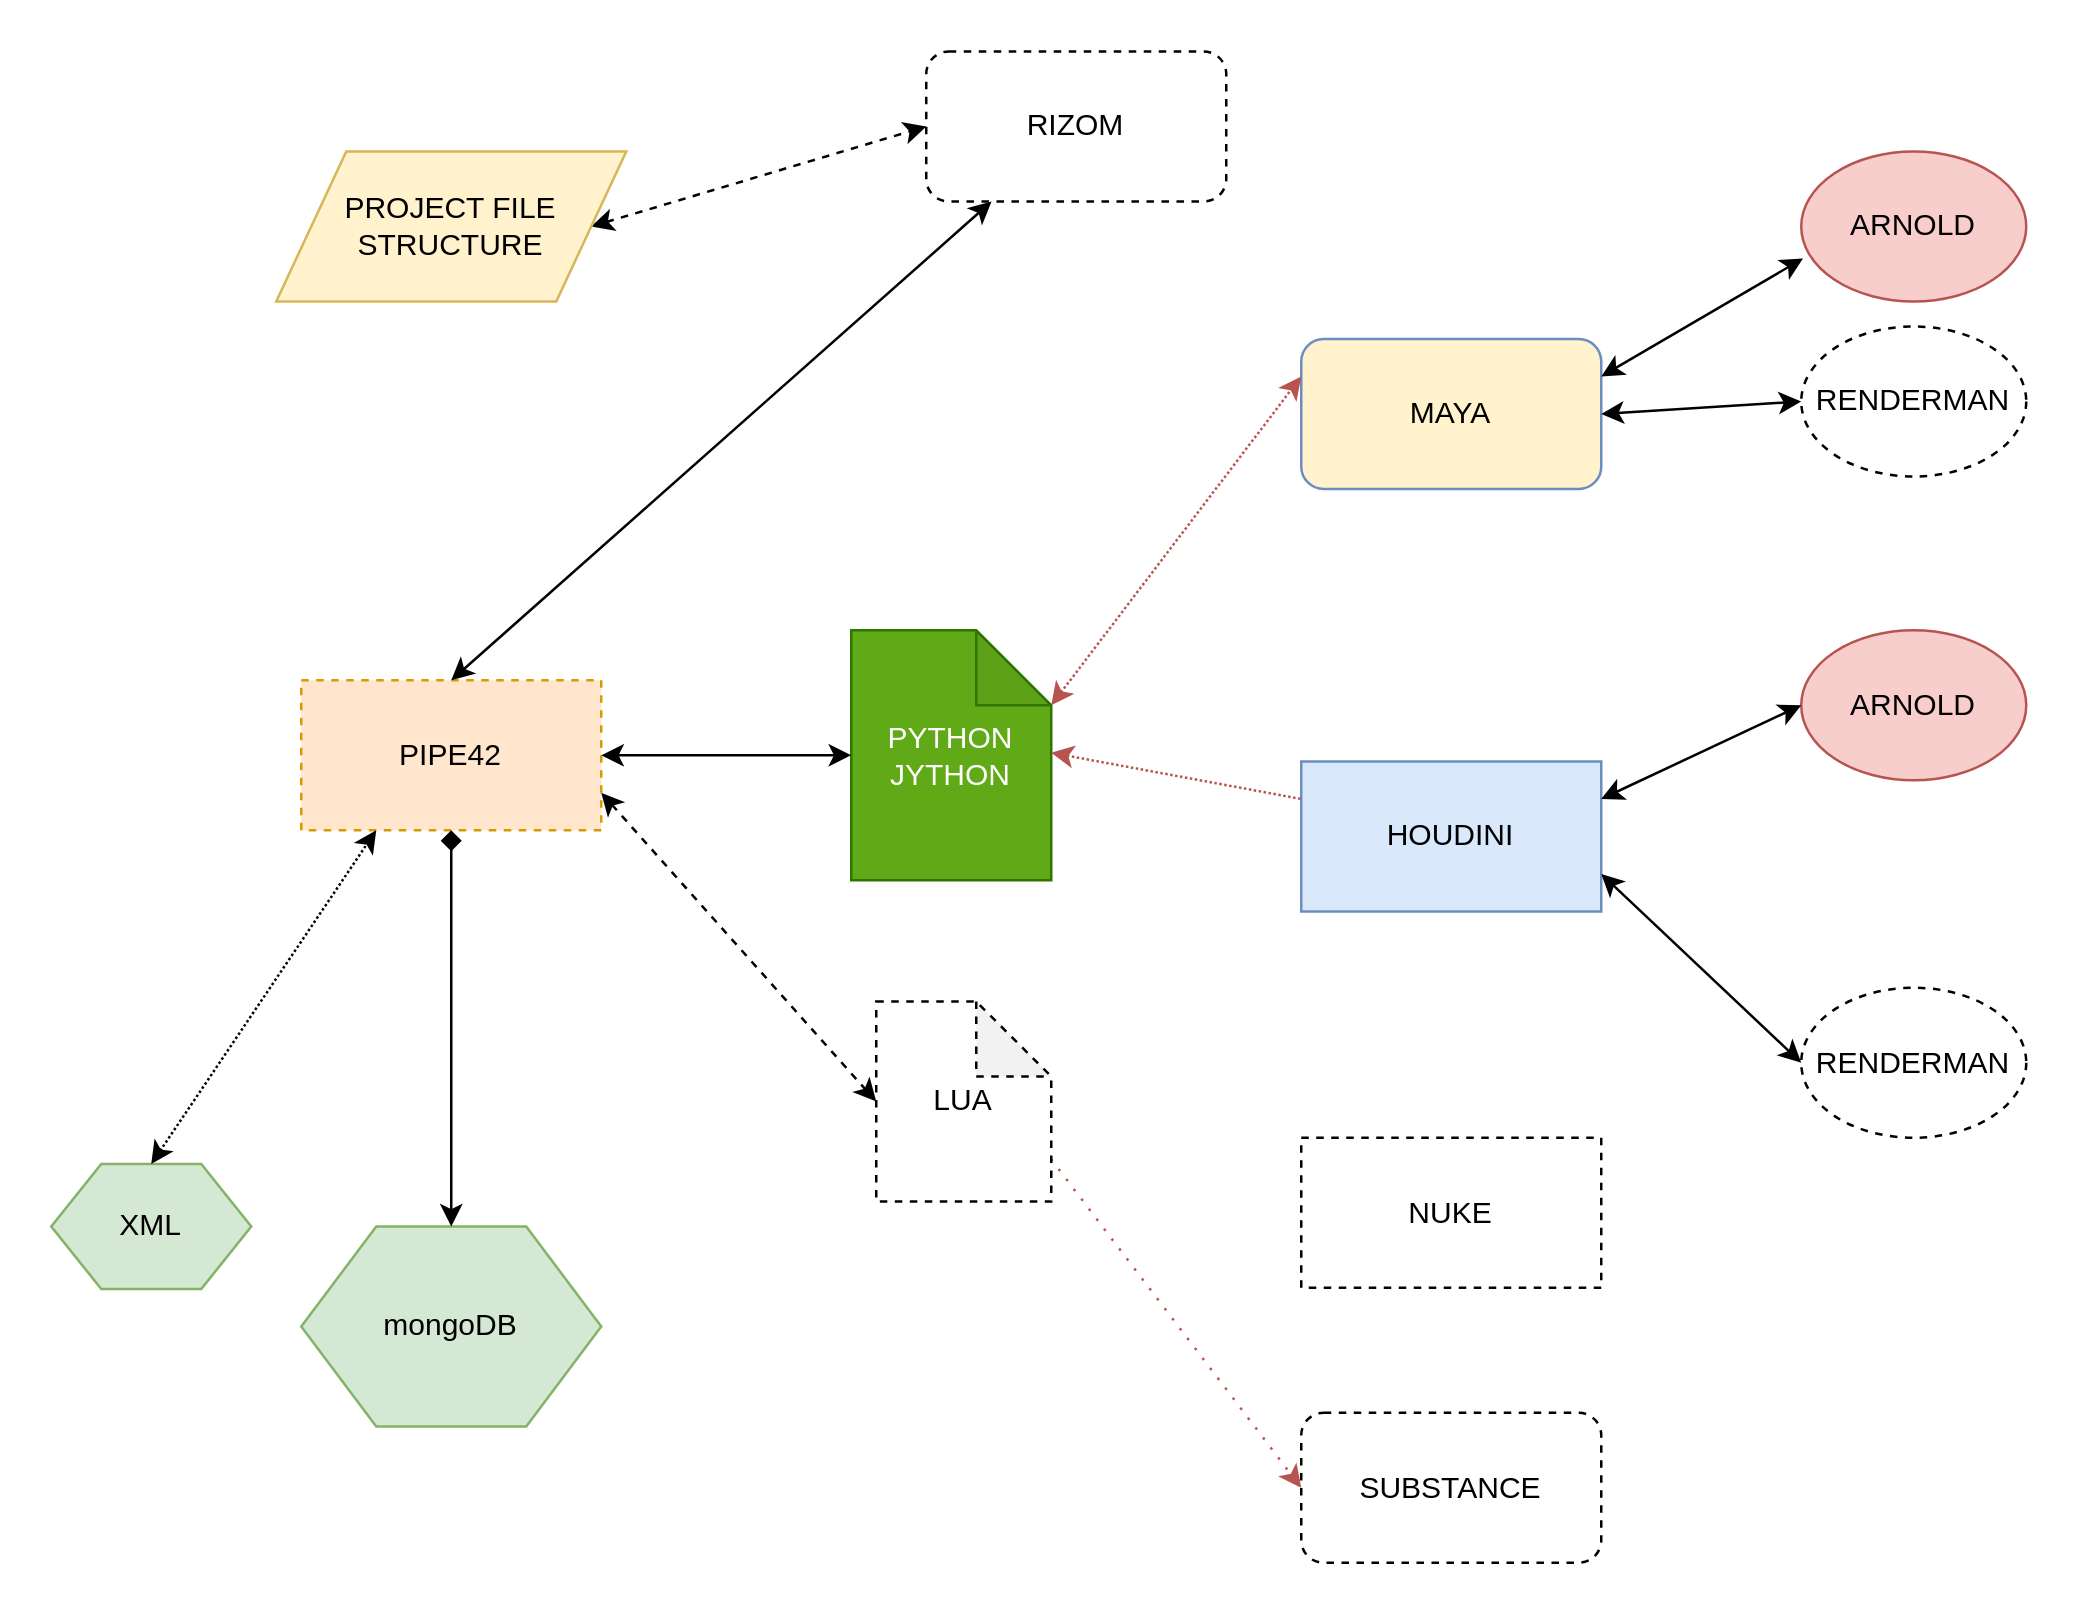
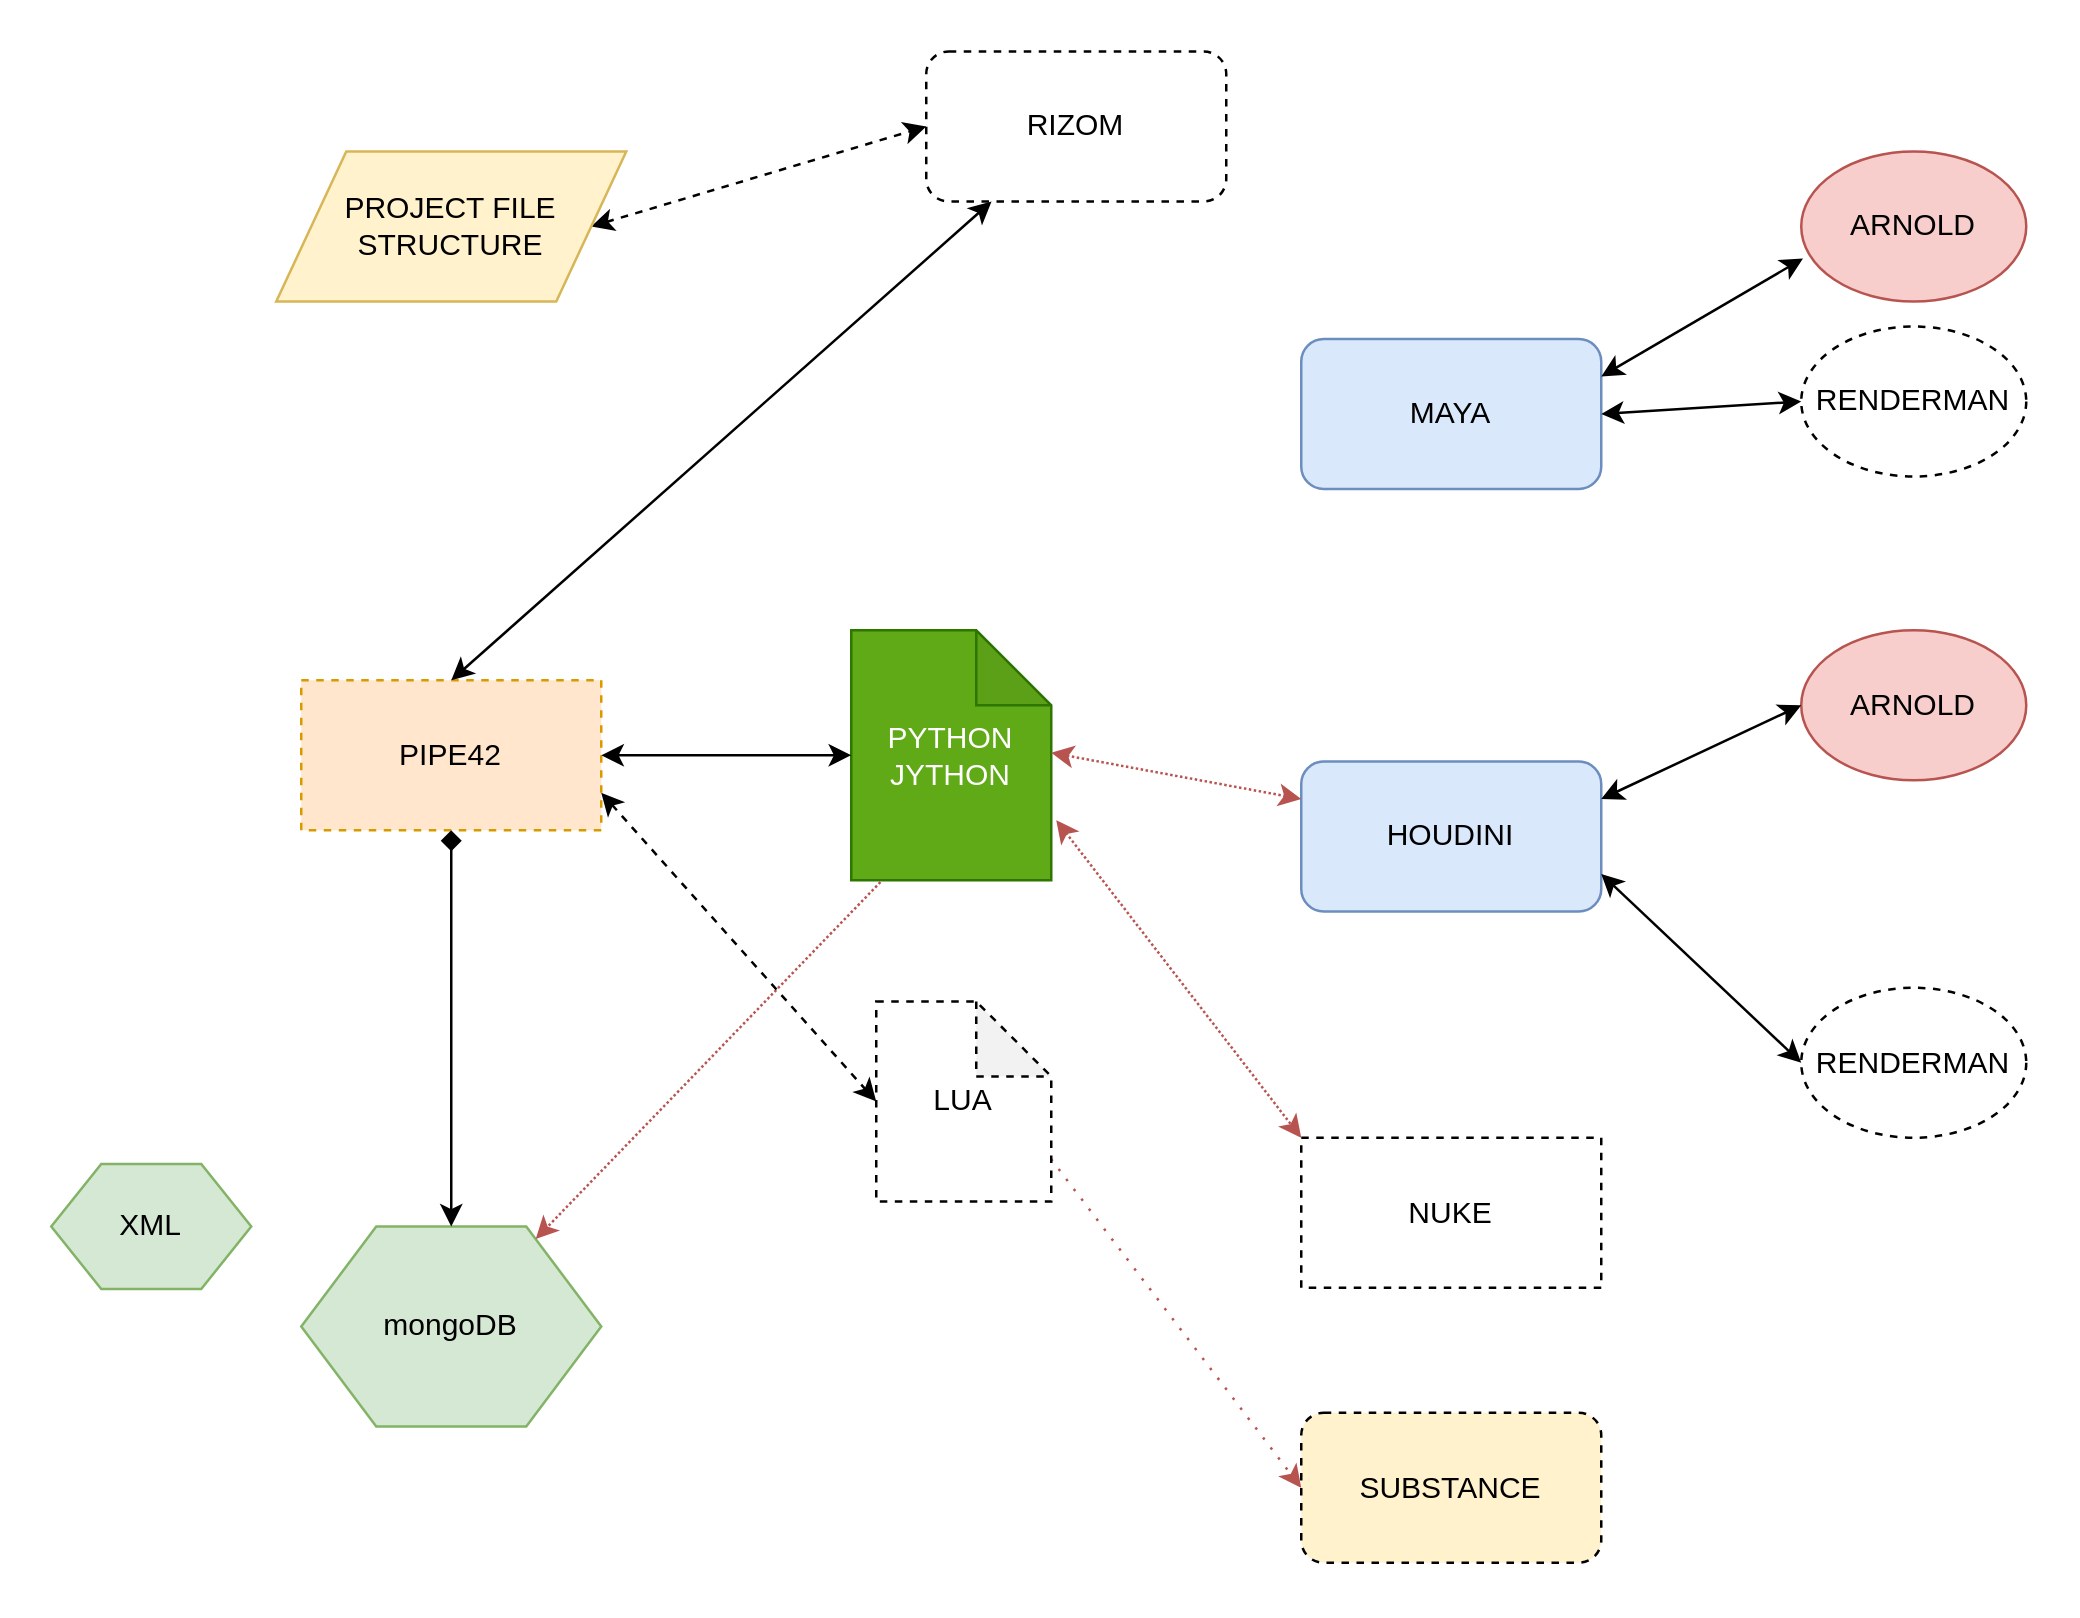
(1451, 414) -> (1451, 414)
(1176, 541) -> (660, 1110)
(1289, 797) -> (1283, 795)
(1451, 836) -> (1451, 836)
none -> (1178, 978)
(264, 997) -> none
(1451, 1488) -> (1451, 1488)
